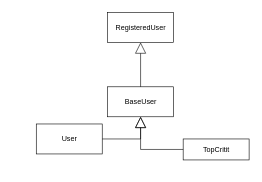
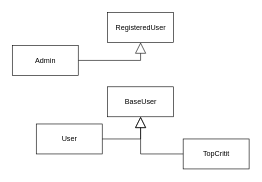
none -> (45, 60)
none -> (107, 60)
(141, 75) -> none
(216, 149) -> (216, 154)
